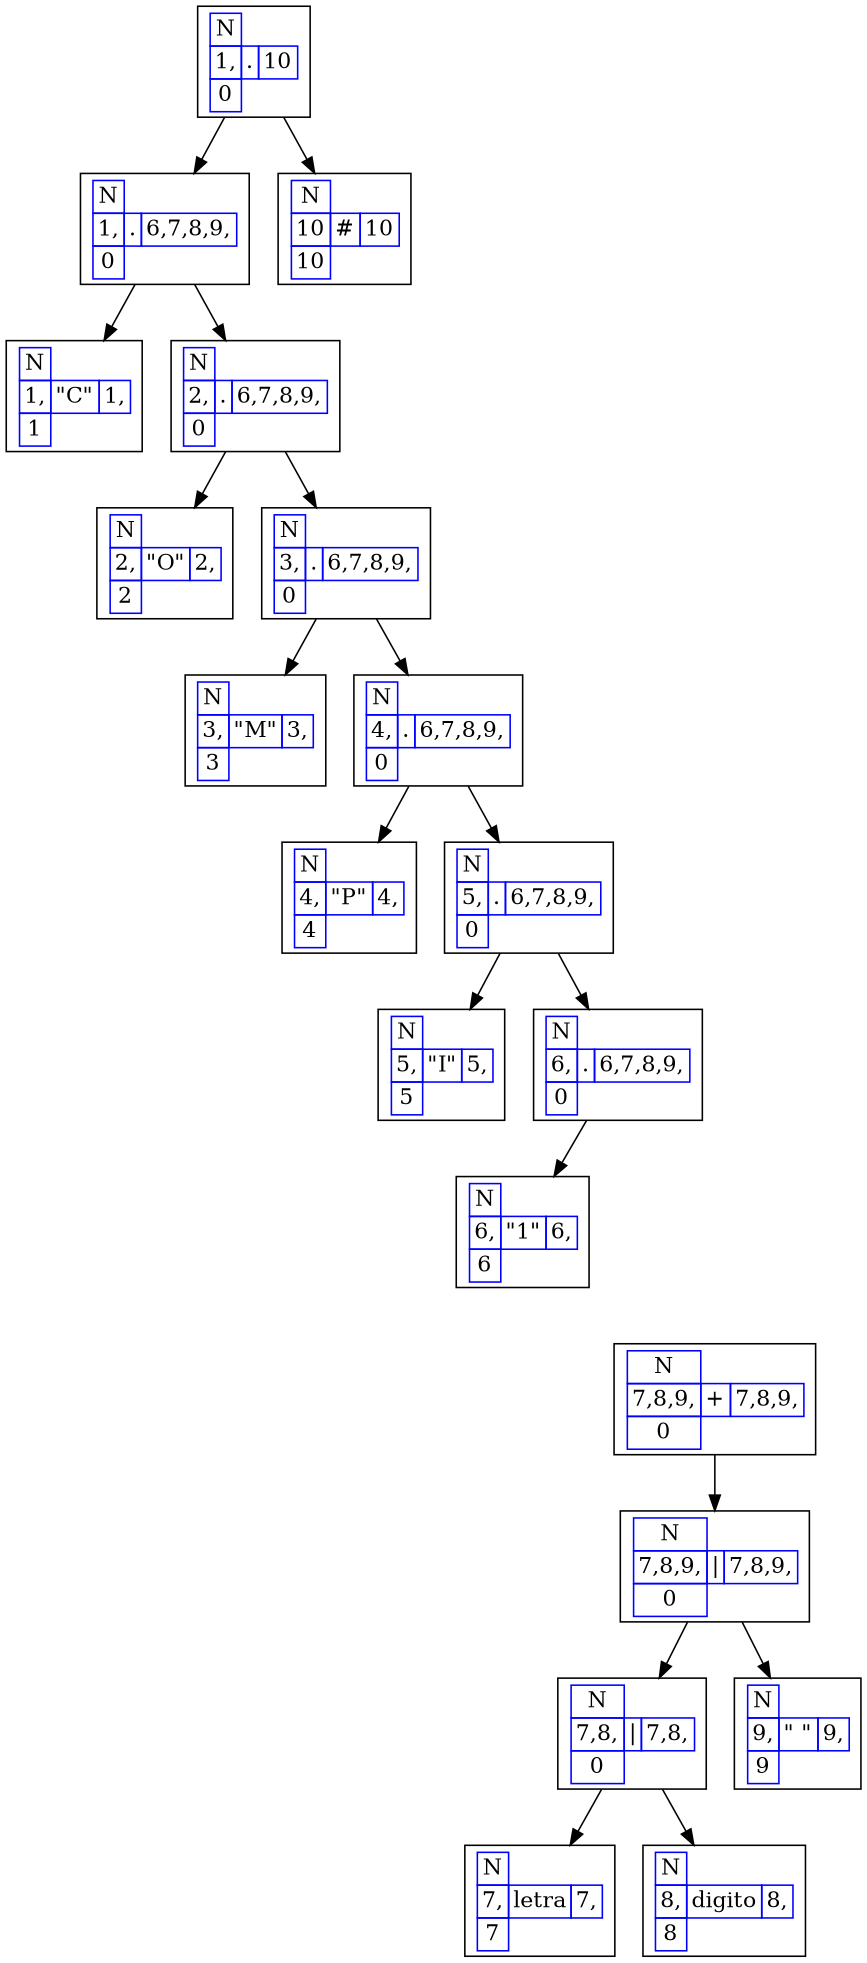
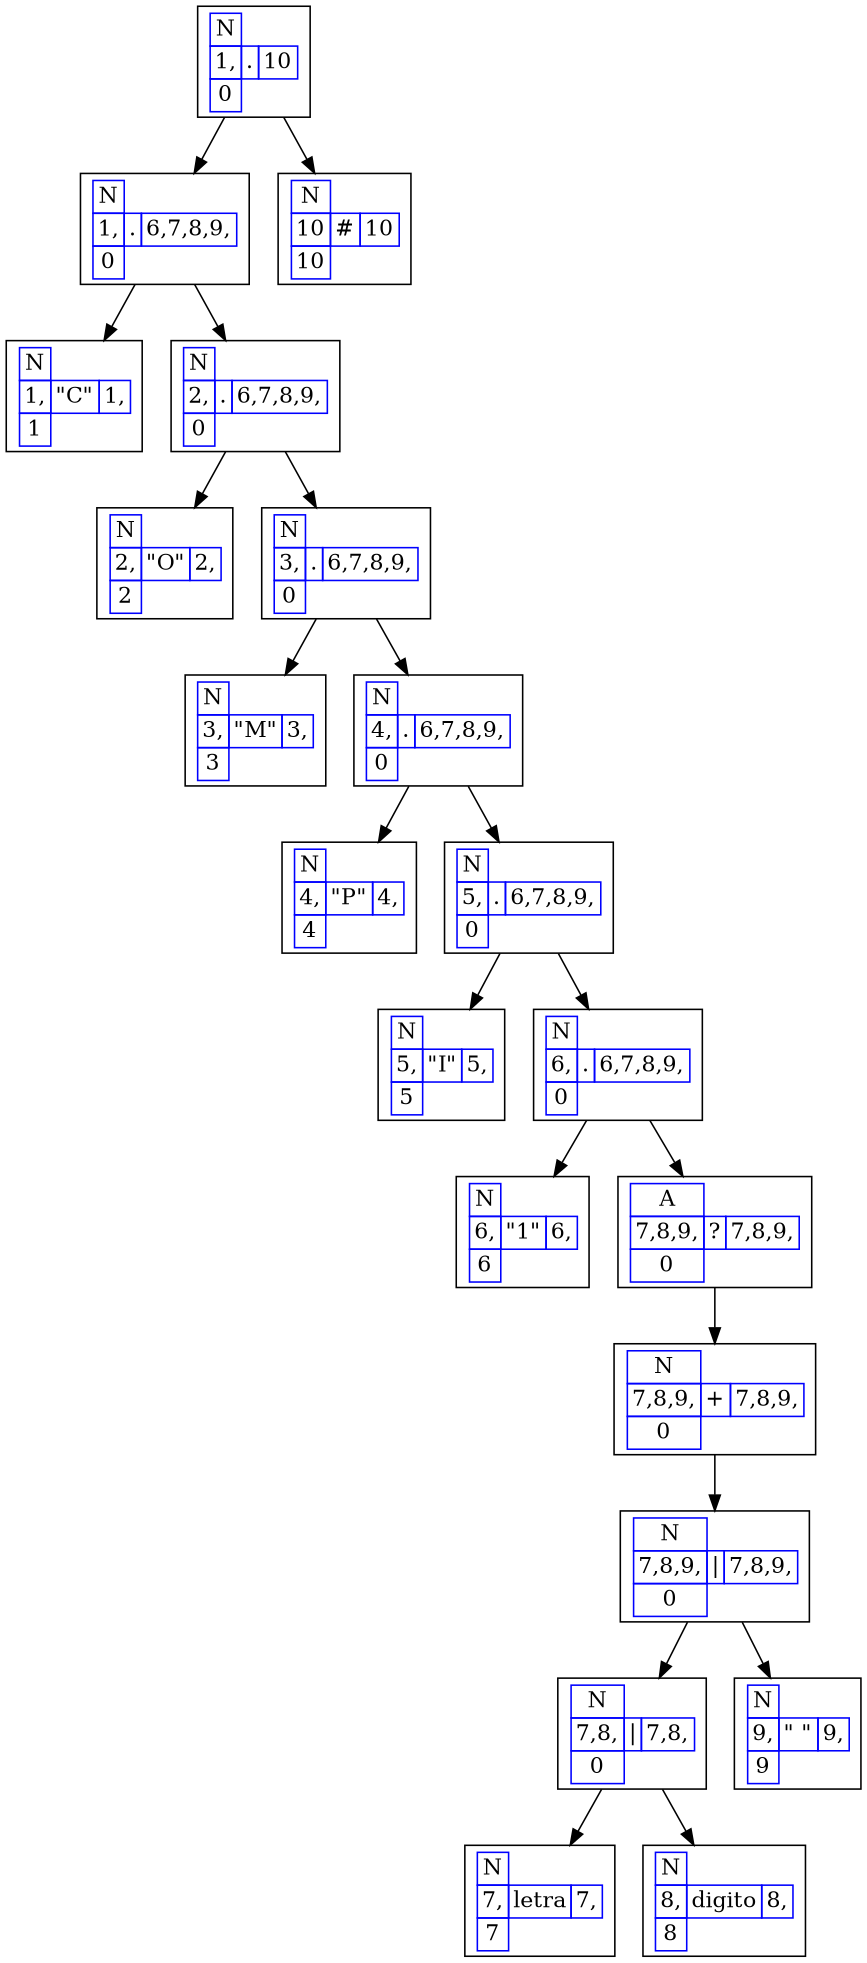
none -> (715, 1232)
